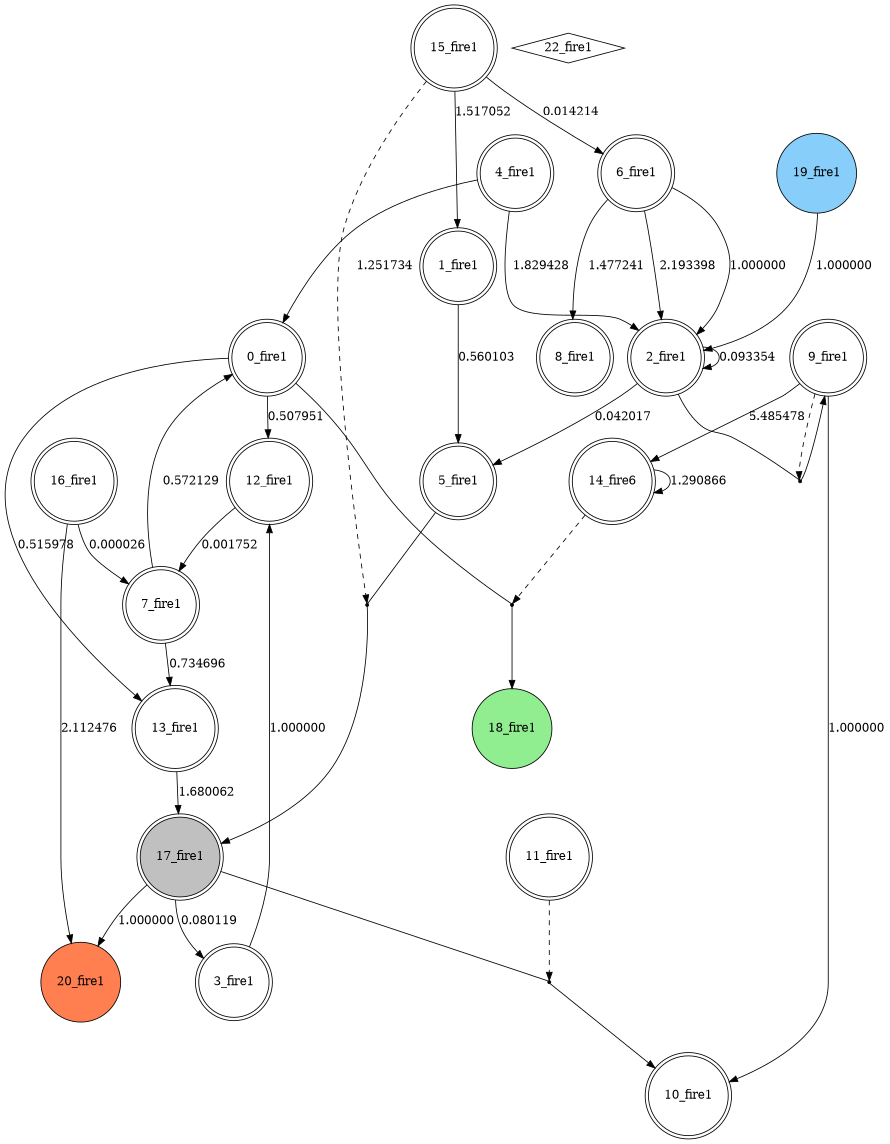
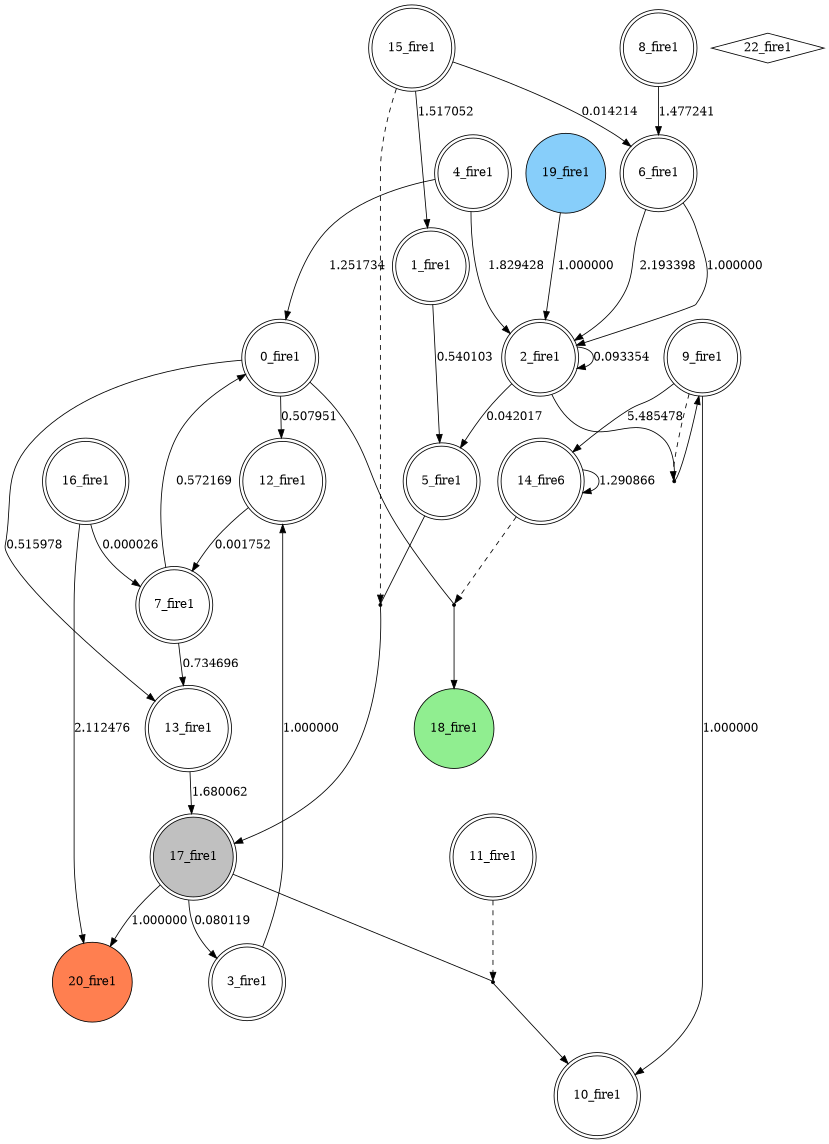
(580, 252) -> (659, 107)
(486, 358) -> (465, 358)
(191, 481) -> (204, 481)
